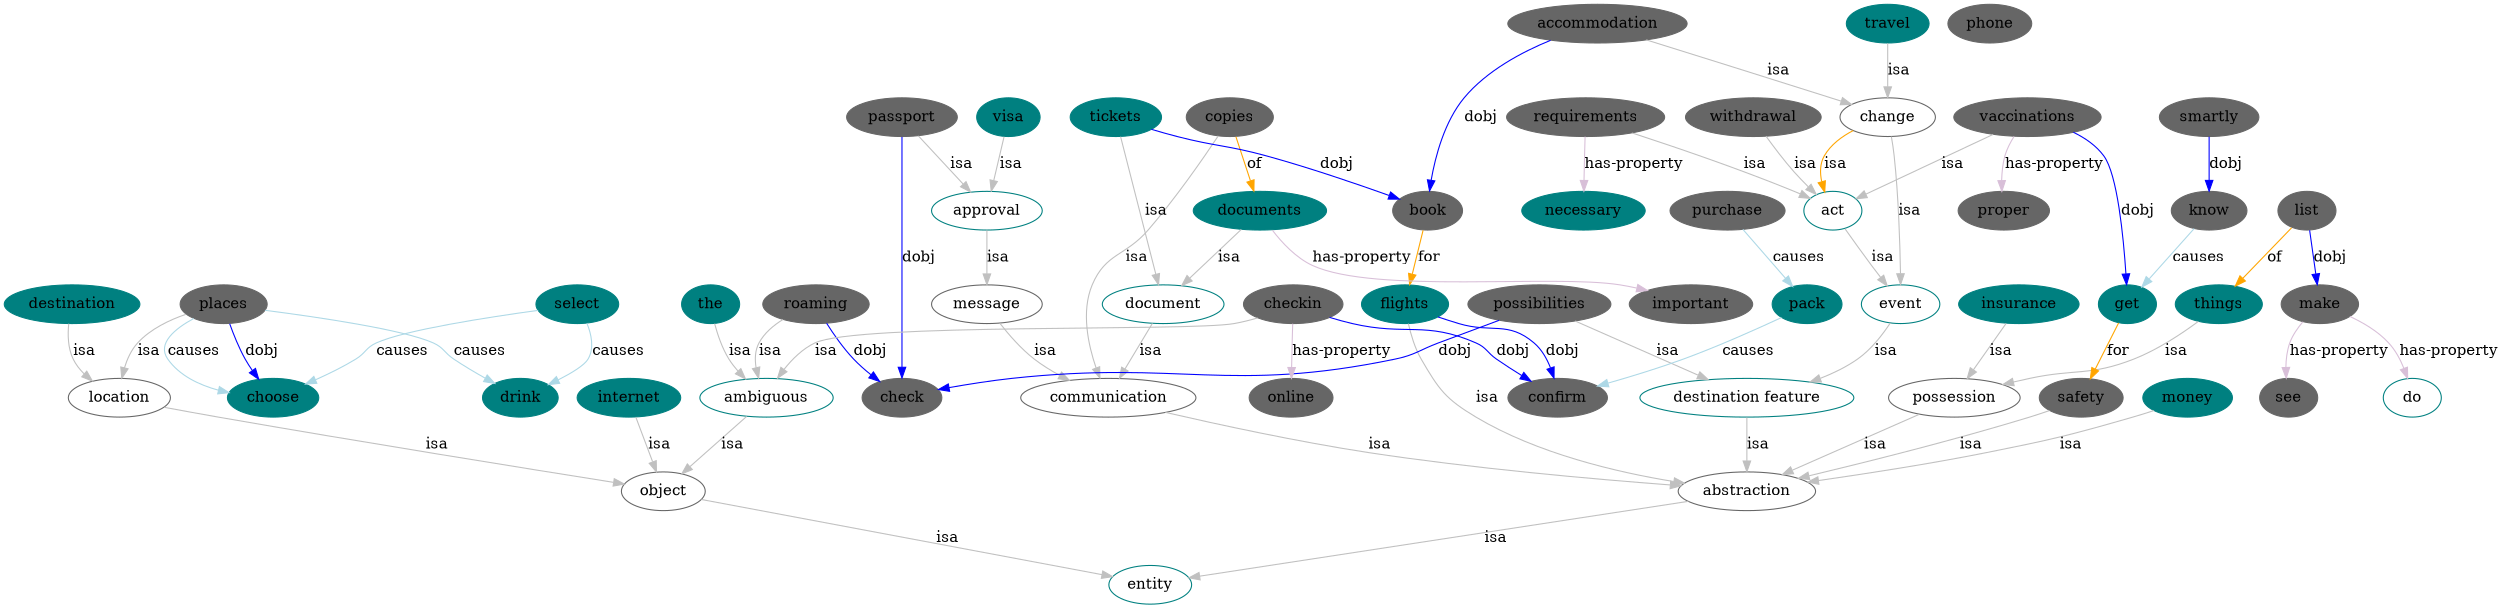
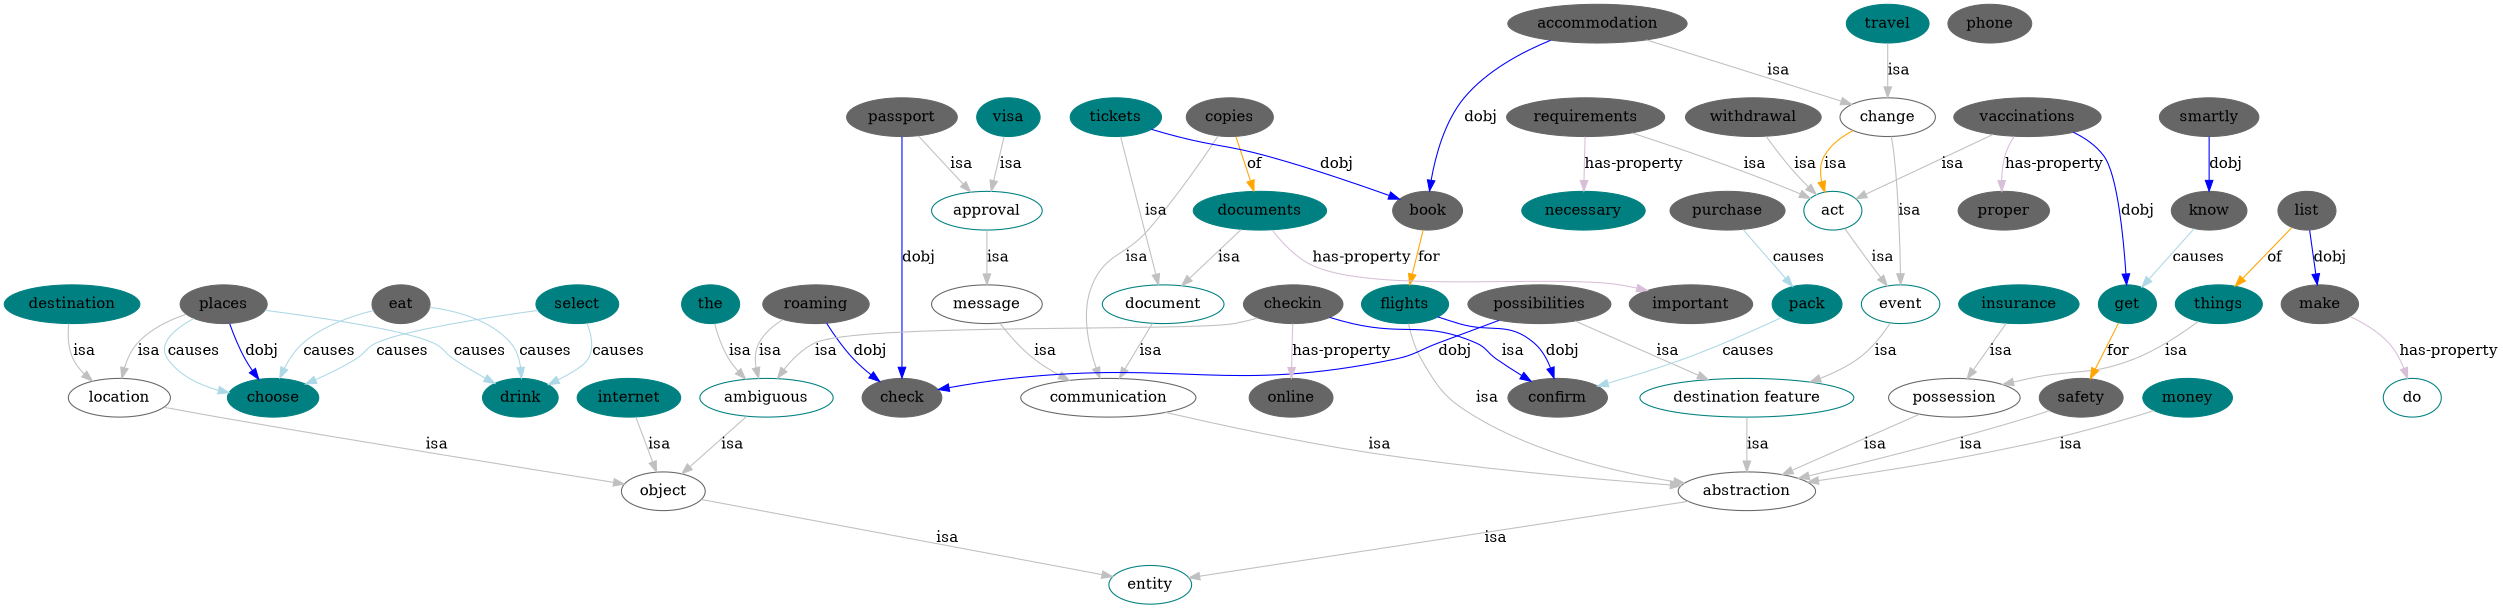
none -> (401, 304)
(1513, 351) -> (1513, 351)
(2289, 398) -> none
